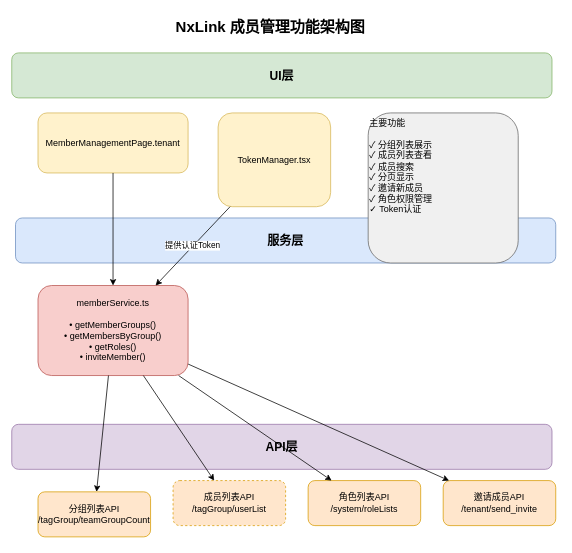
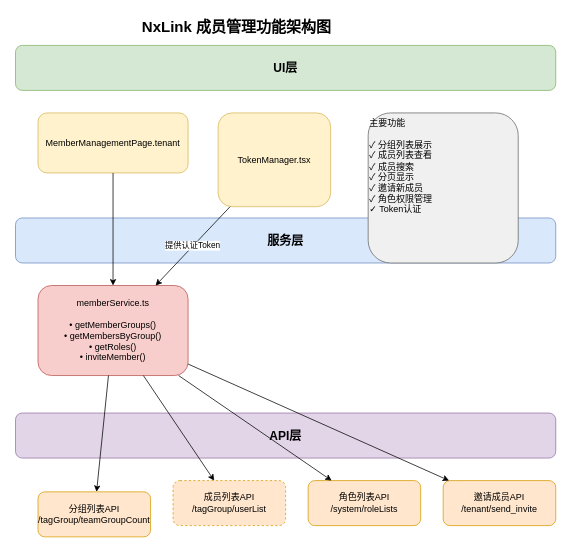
(270, 27) -> (237, 27)
(282, 75) -> (285, 68)
(282, 447) -> (285, 435)
